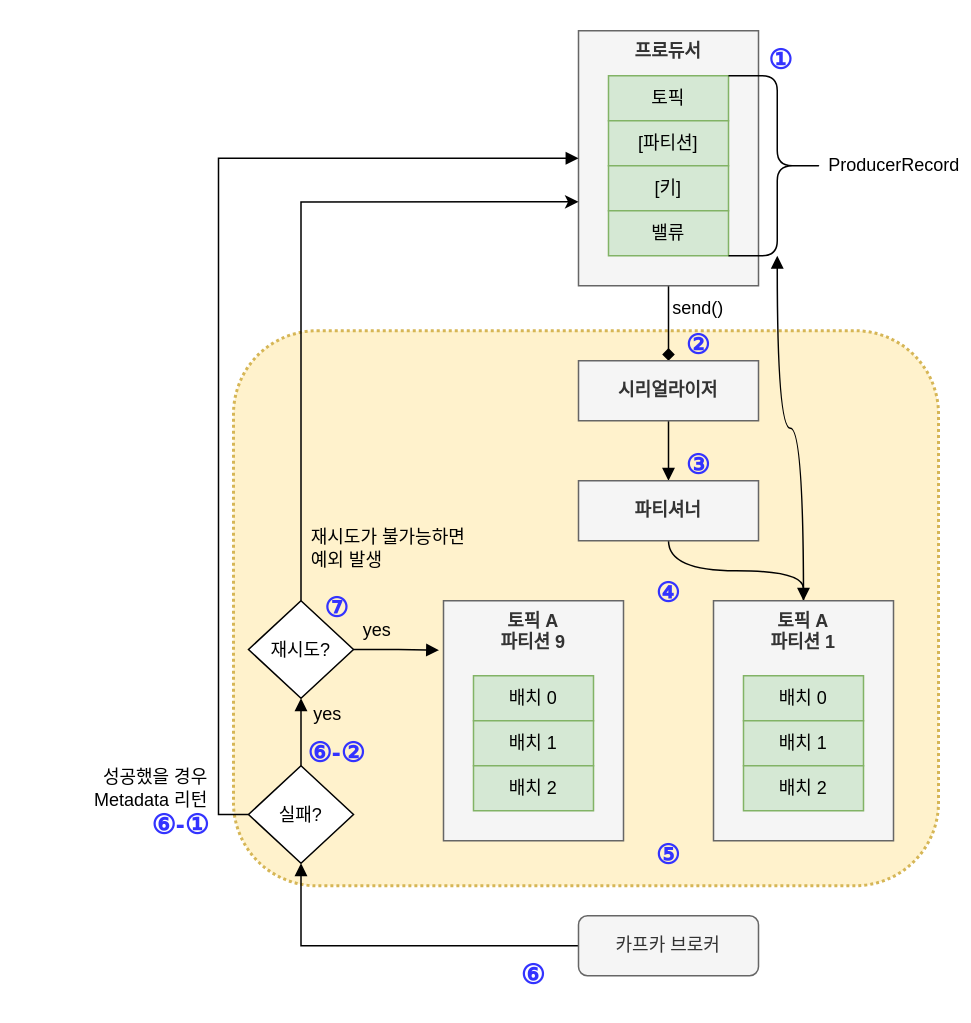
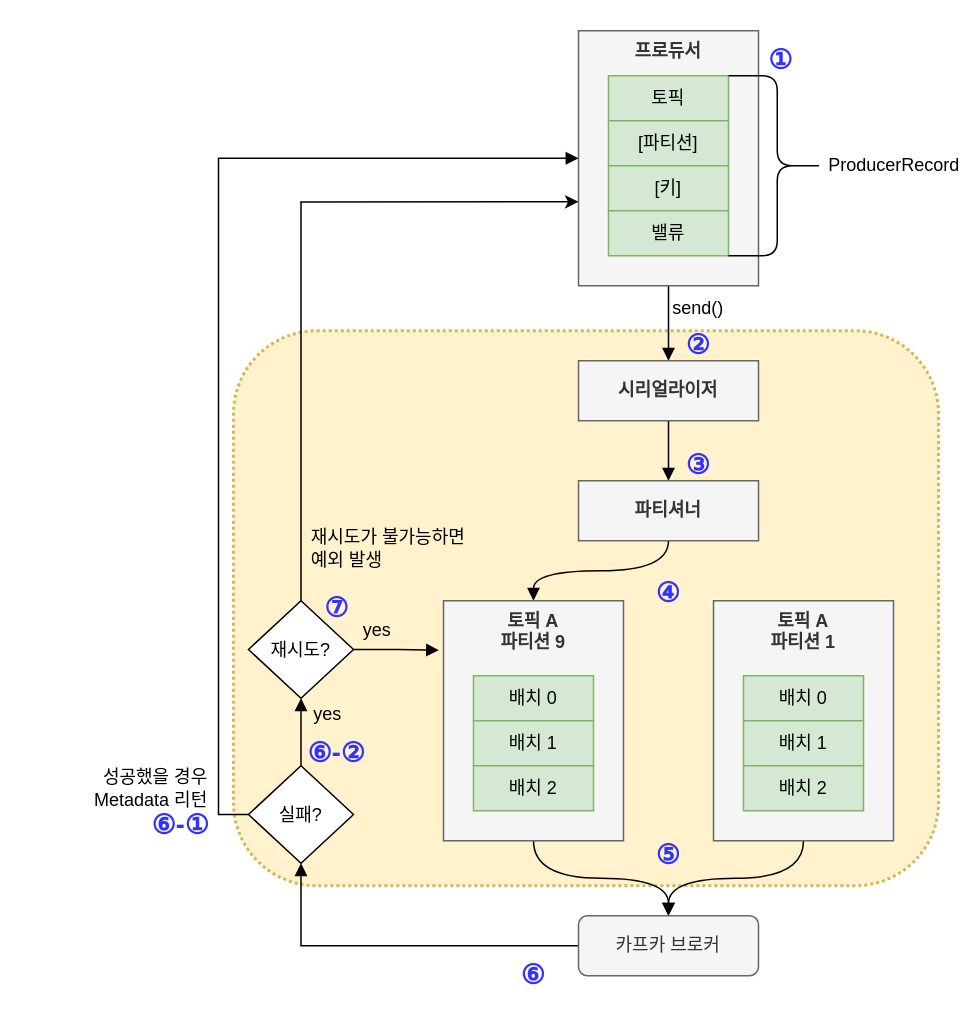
(668, 347) -> (668, 347)
(794, 433) -> (741, 878)
(728, 571) -> (604, 571)
none -> (595, 878)
